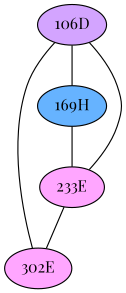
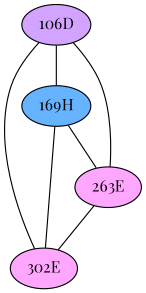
none -> (50, 187)
(72, 187) -> (108, 187)
